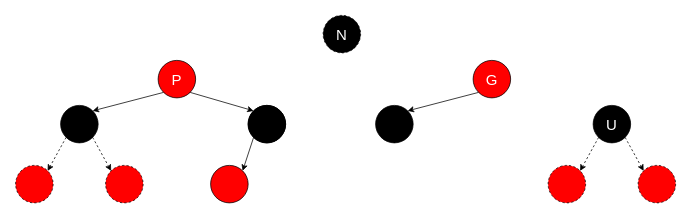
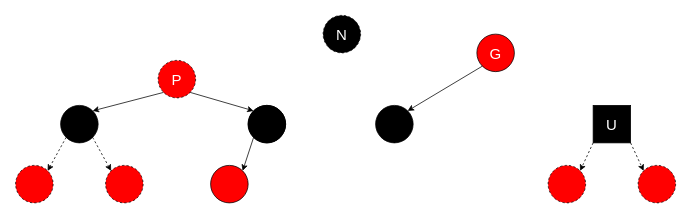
(177, 79) -> (177, 79)
(492, 79) -> (495, 53)
(612, 124) -> (612, 124)
